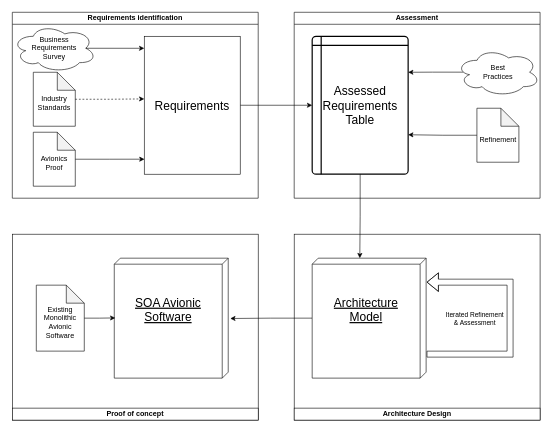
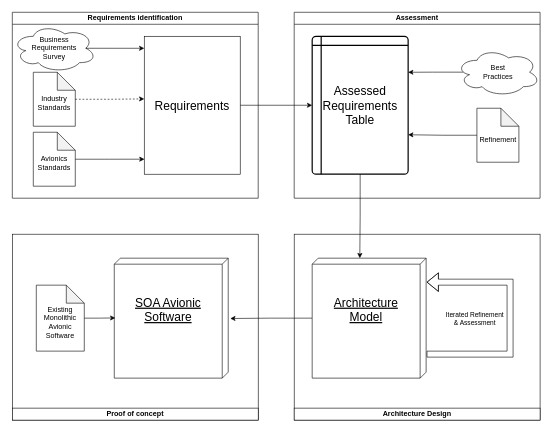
(54, 159) -> (54, 159)
